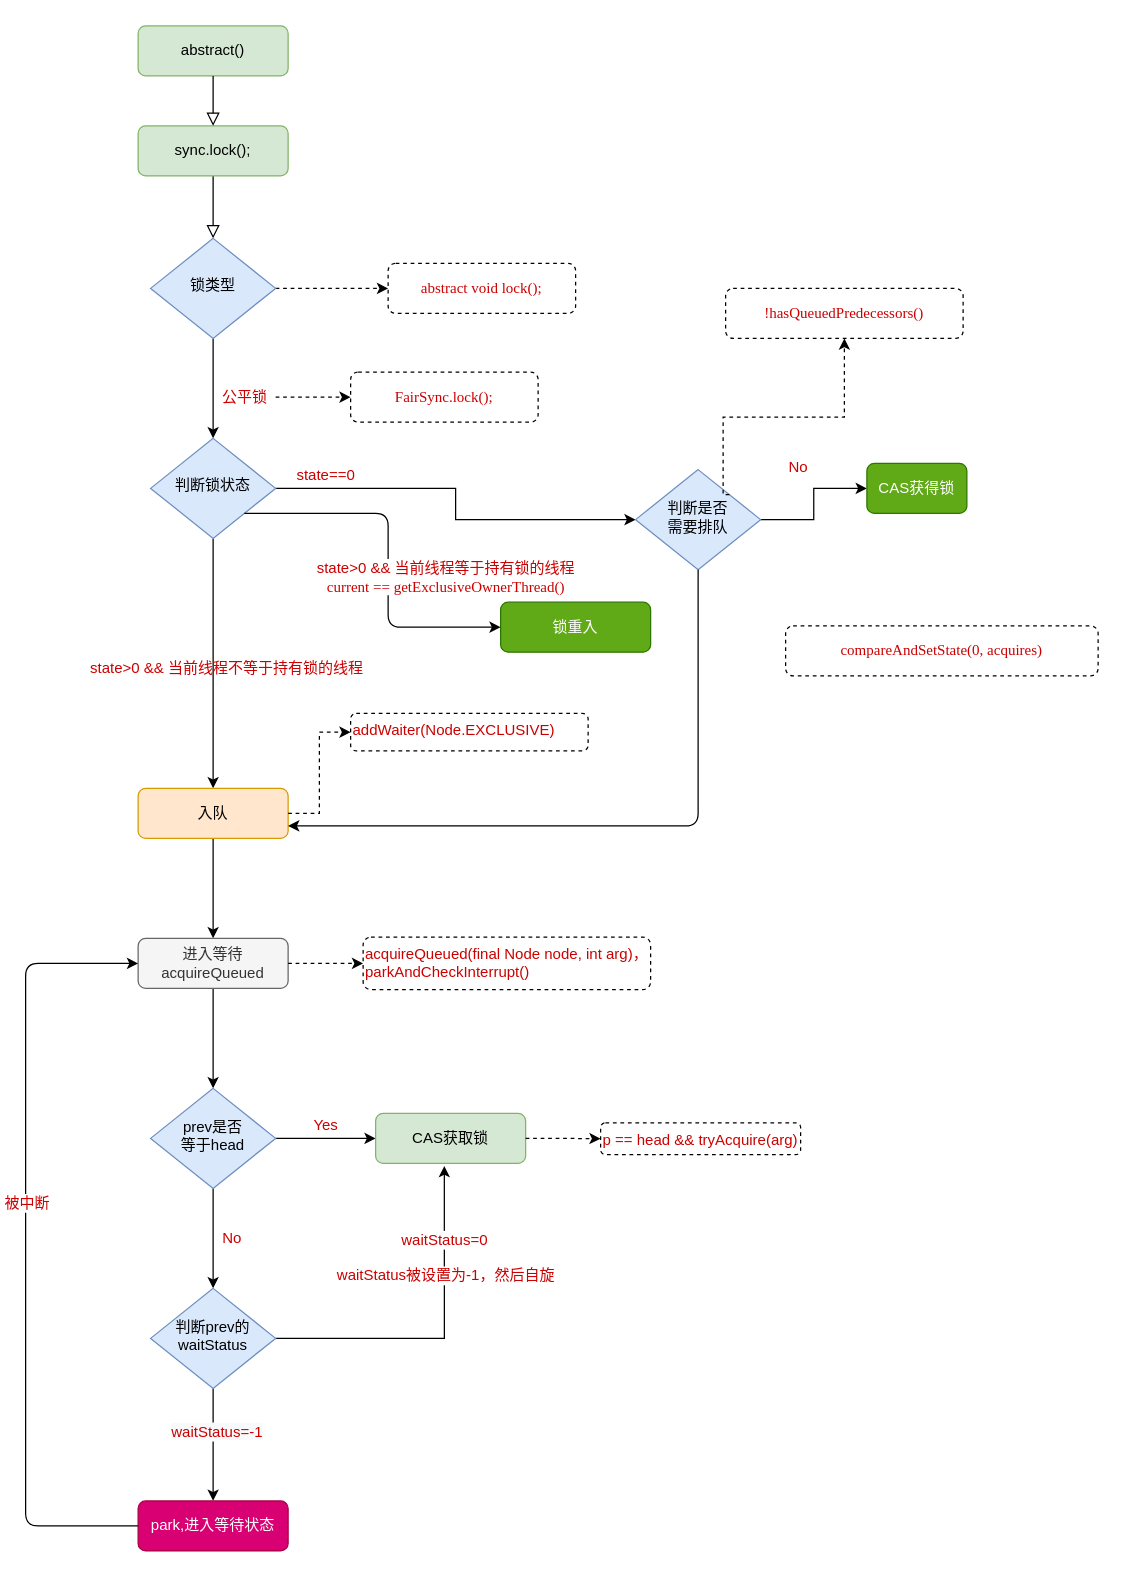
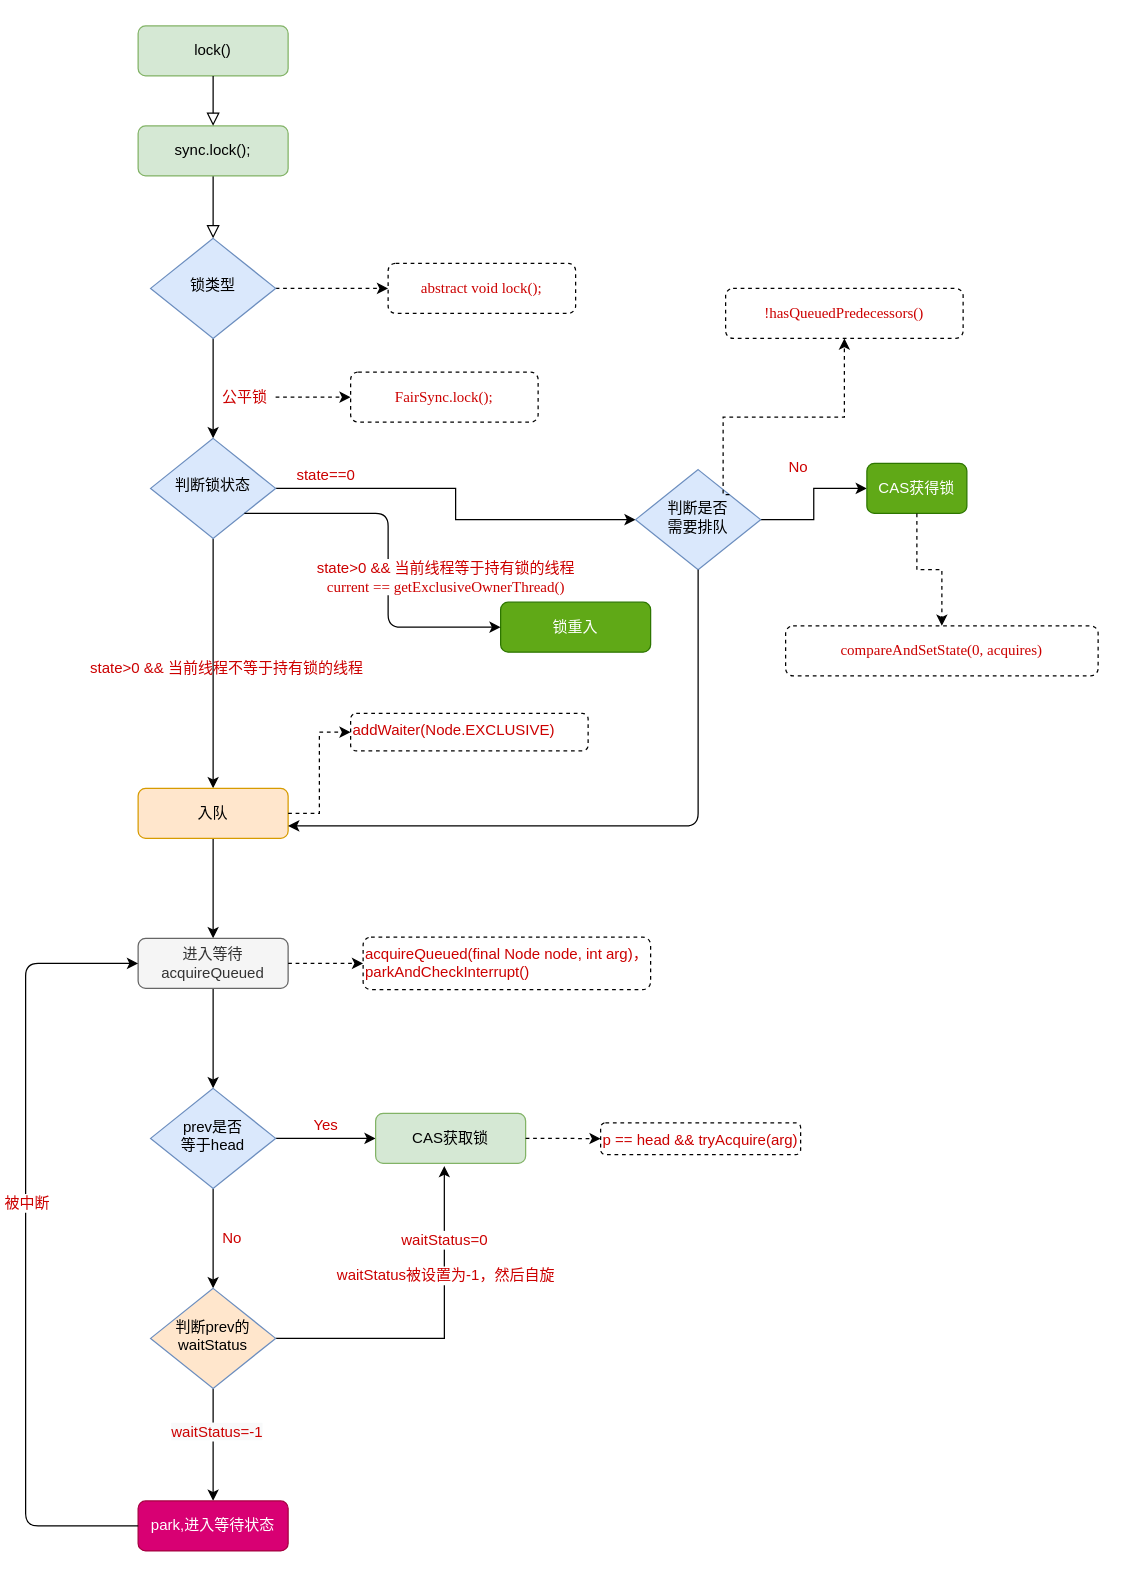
(213, 51) -> (213, 51)
none -> (925, 569)
(213, 1338) -> (213, 1338)
